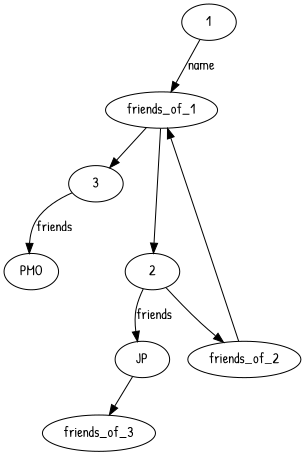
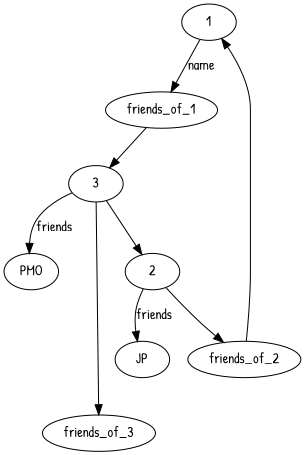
(157, 186) -> (121, 223)
(205, 239) -> (250, 192)
(124, 392) -> (97, 303)
